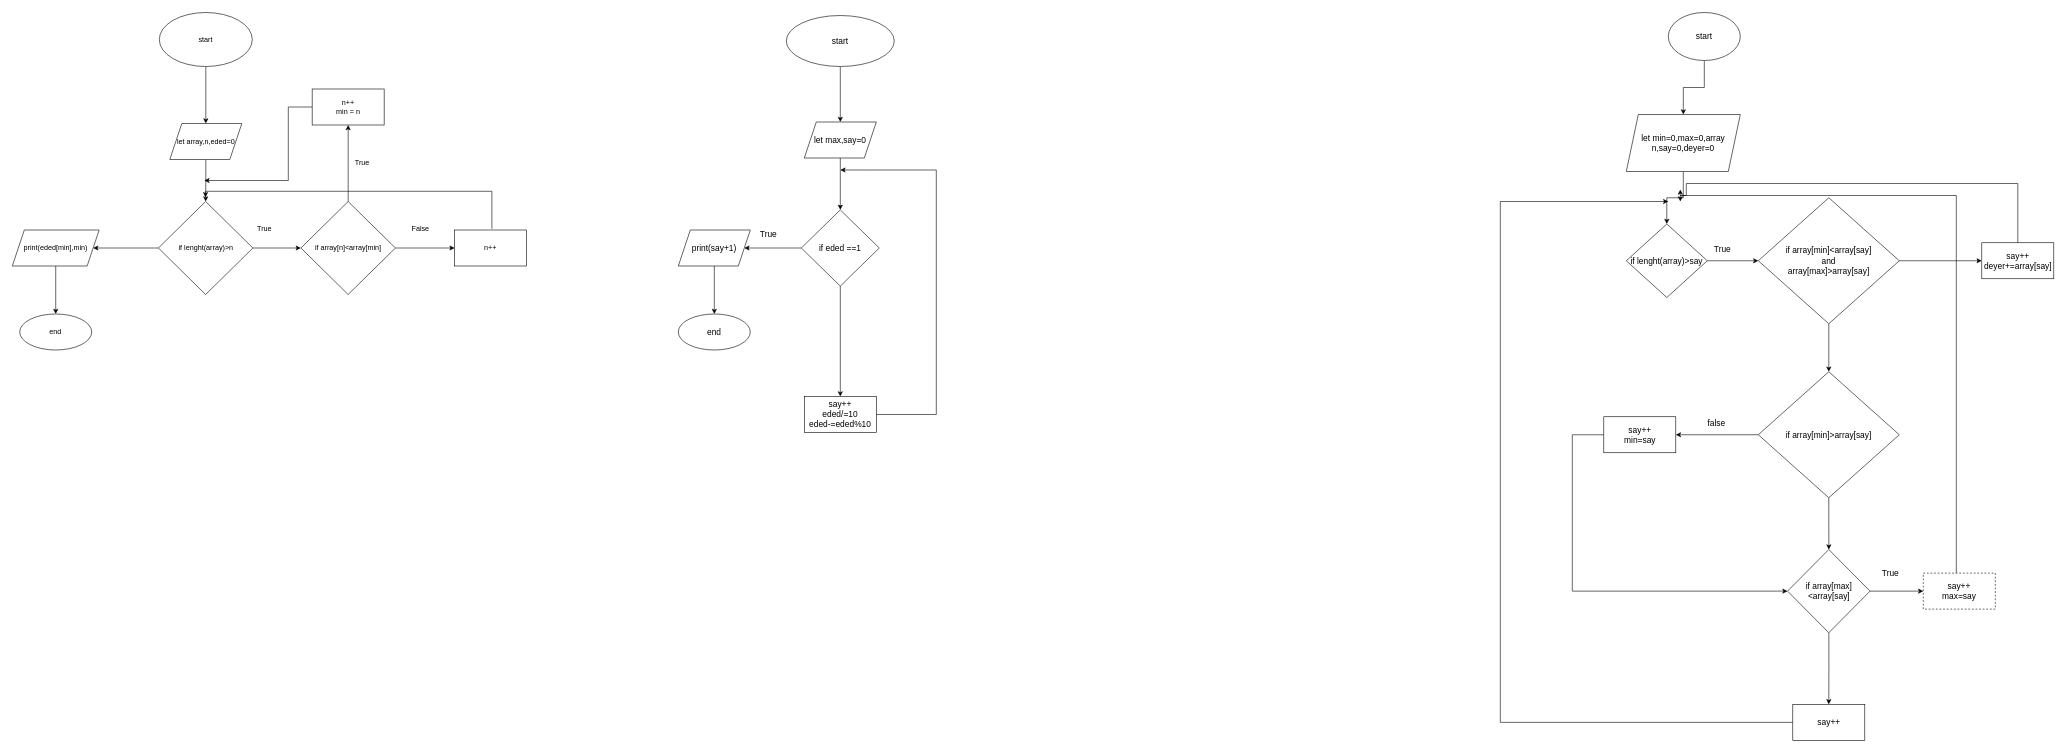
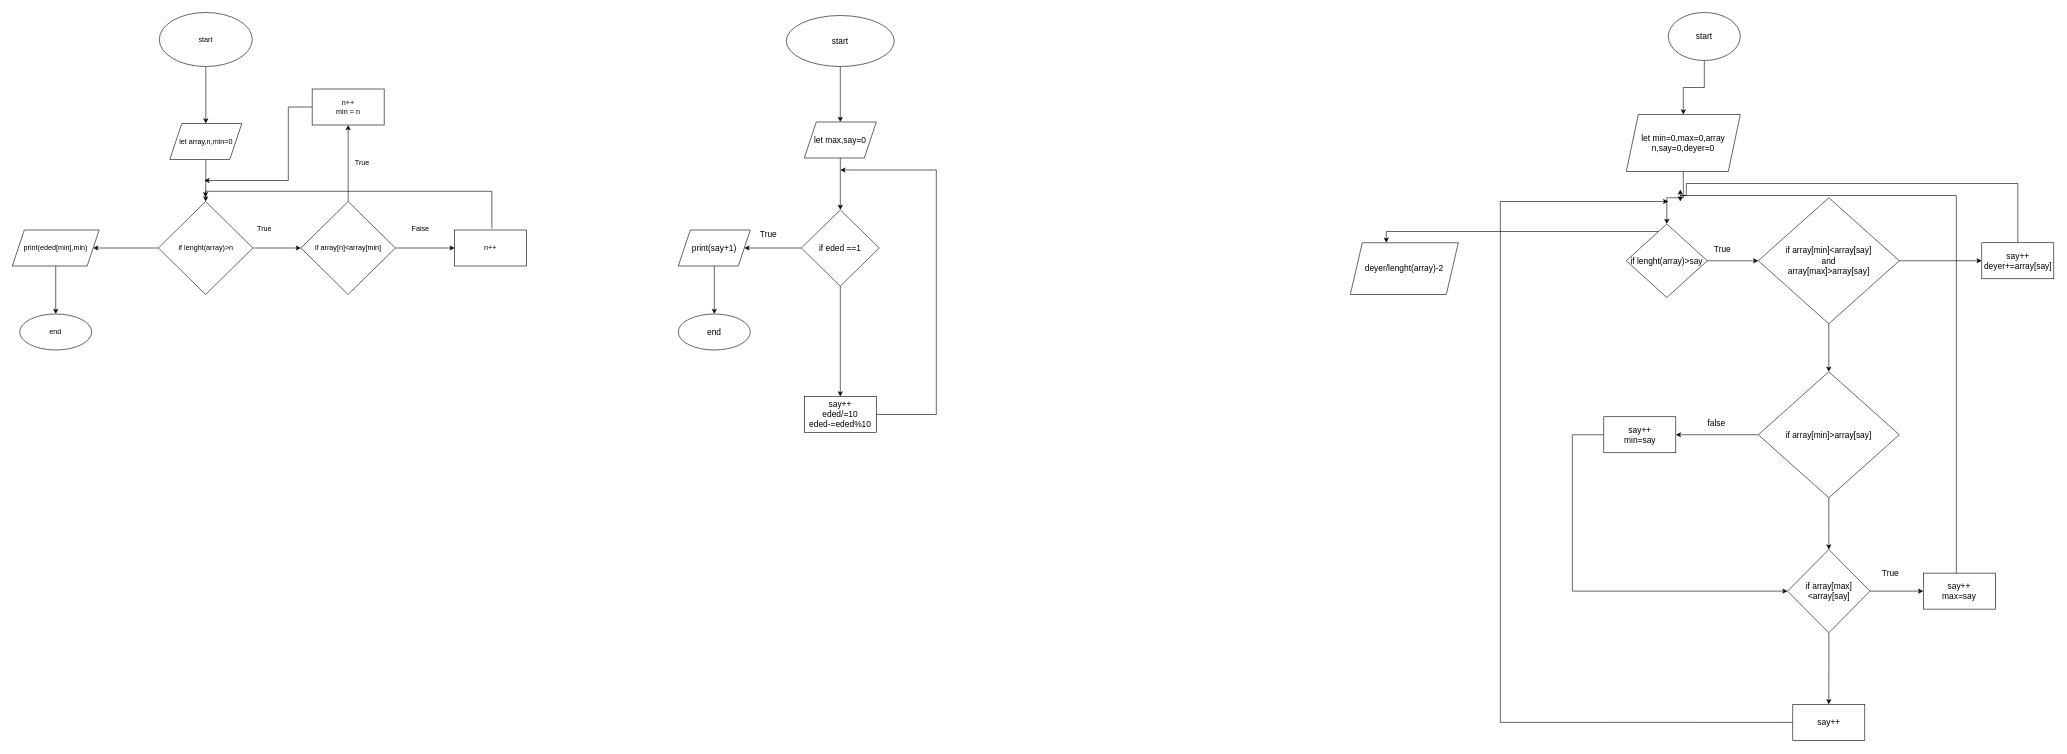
(206, 141) -> (206, 141)
none -> (1519, 231)
none -> (1404, 268)
(1959, 591) -> (1959, 591)
